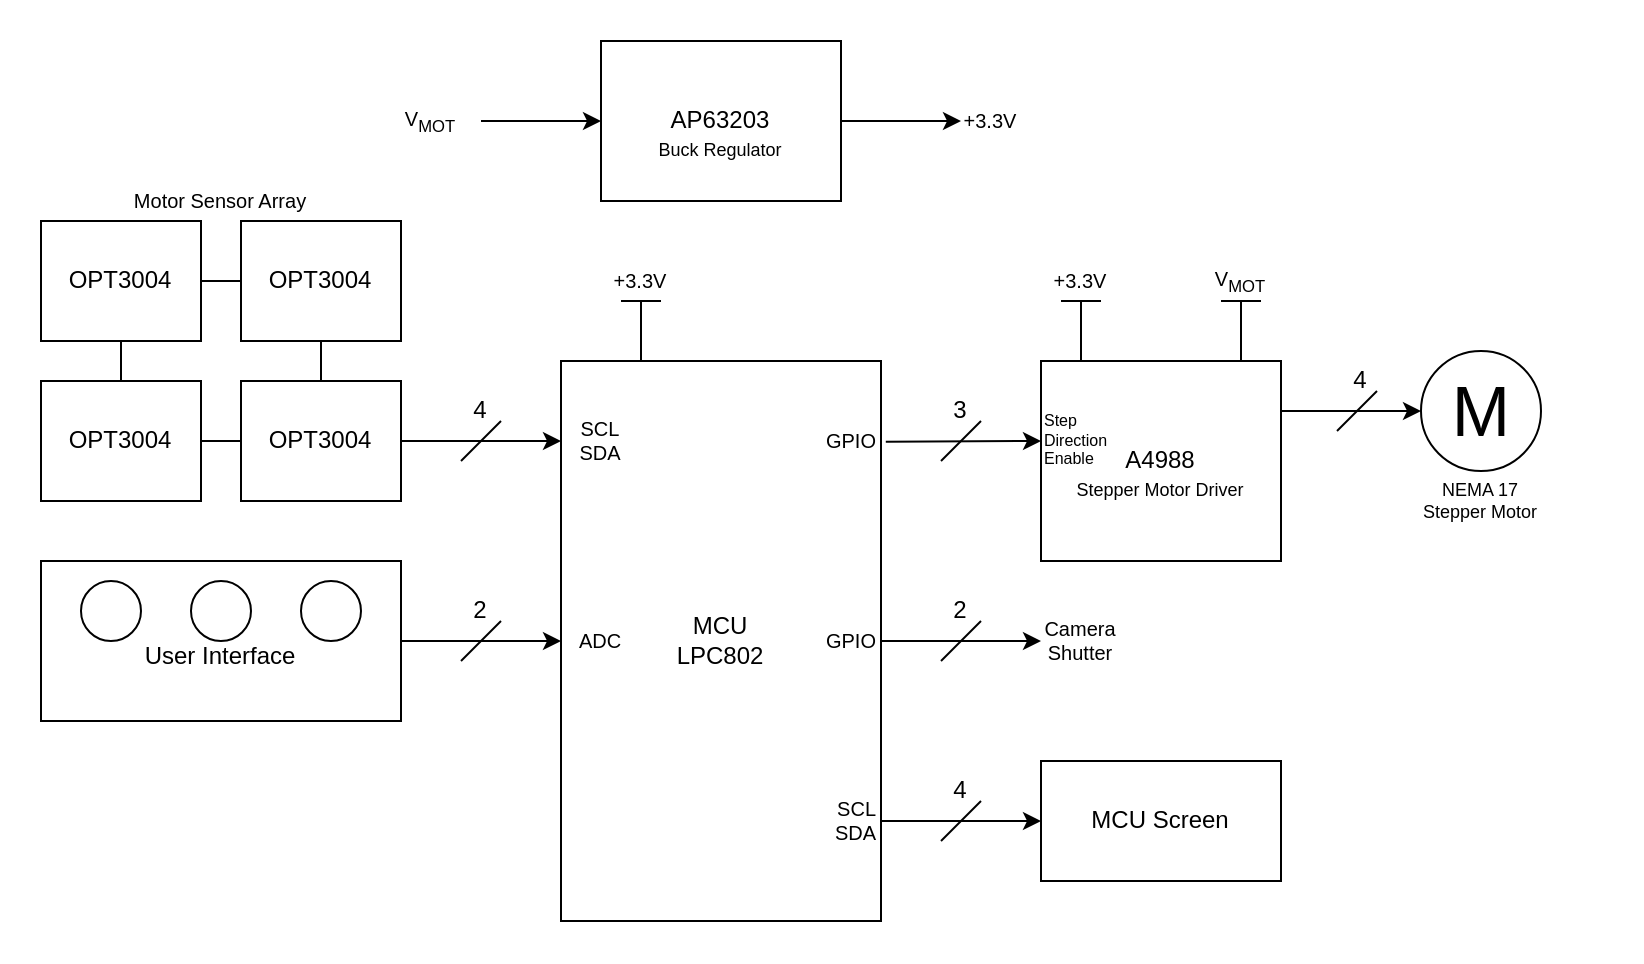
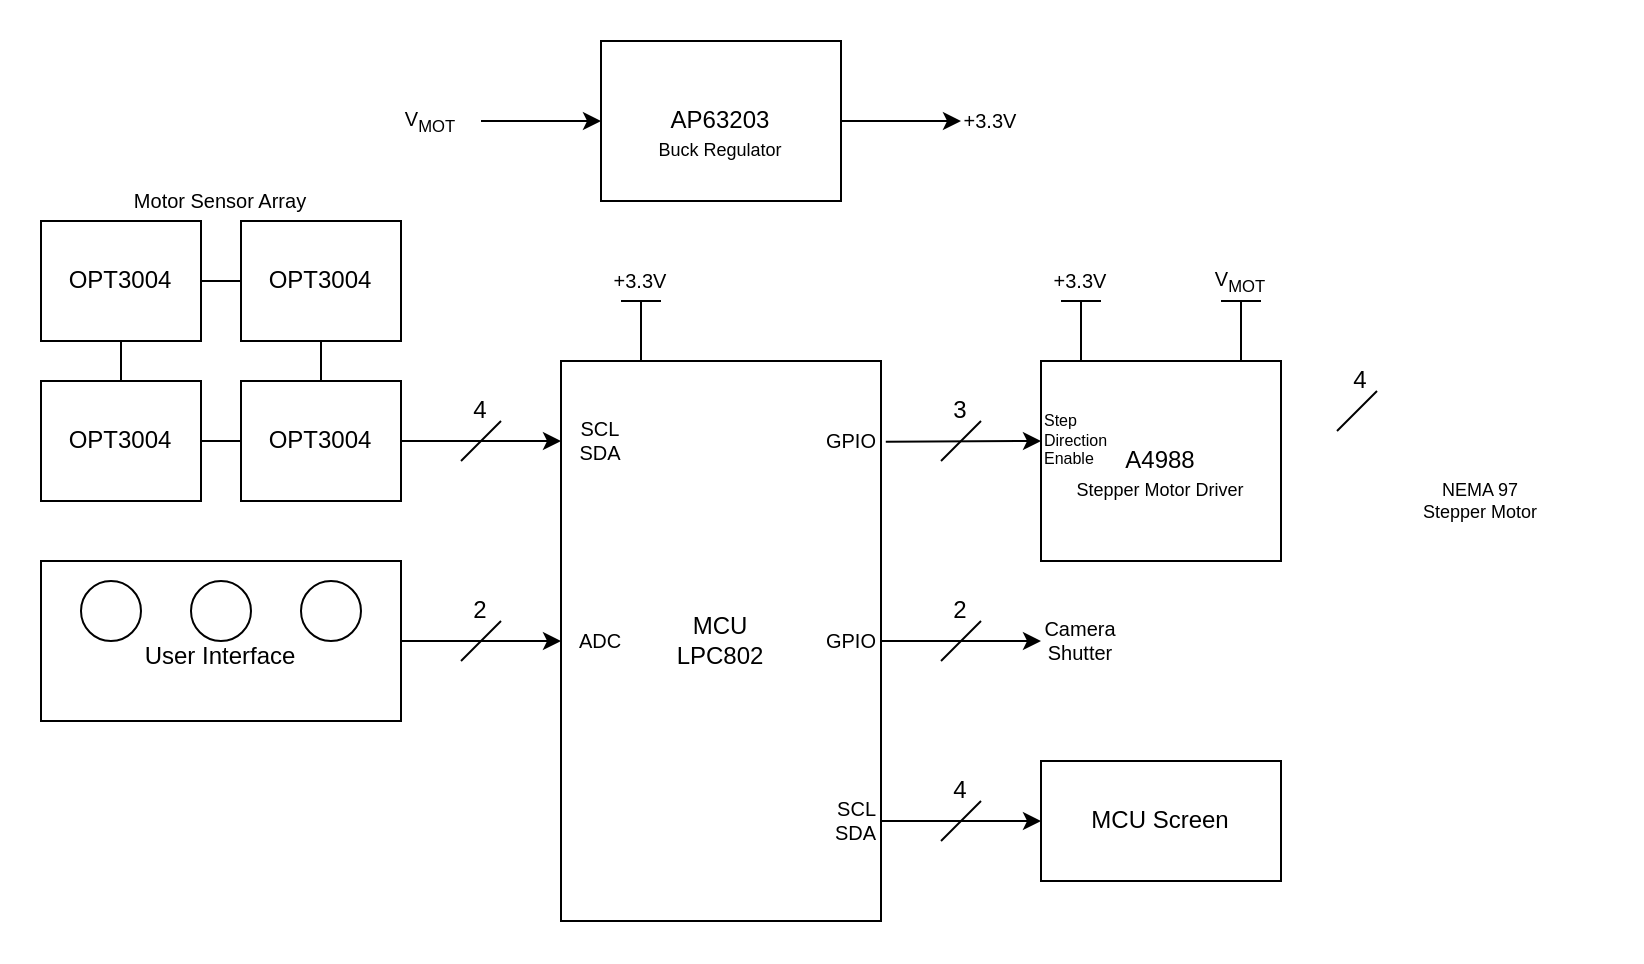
(1317, 411) -> none
(1481, 411) -> none
(1481, 501) -> (1481, 501)
